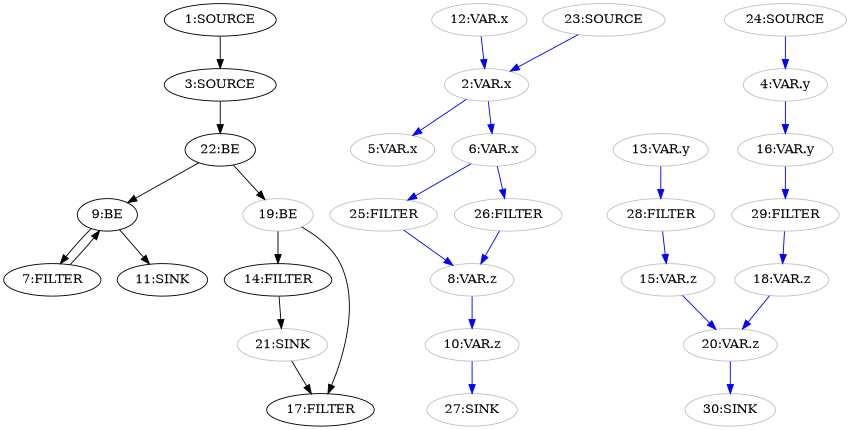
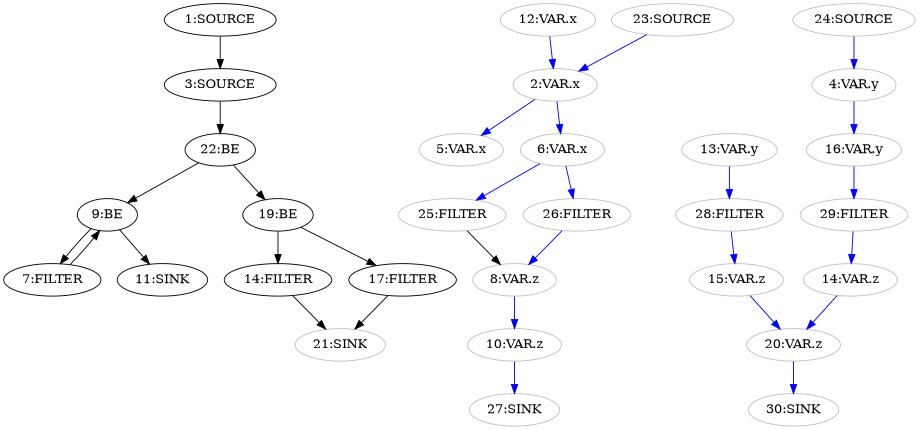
(278, 215) -> (278, 215)
(425, 245) -> (480, 244)
(782, 280) -> (850, 280)
(299, 373) -> (375, 309)
